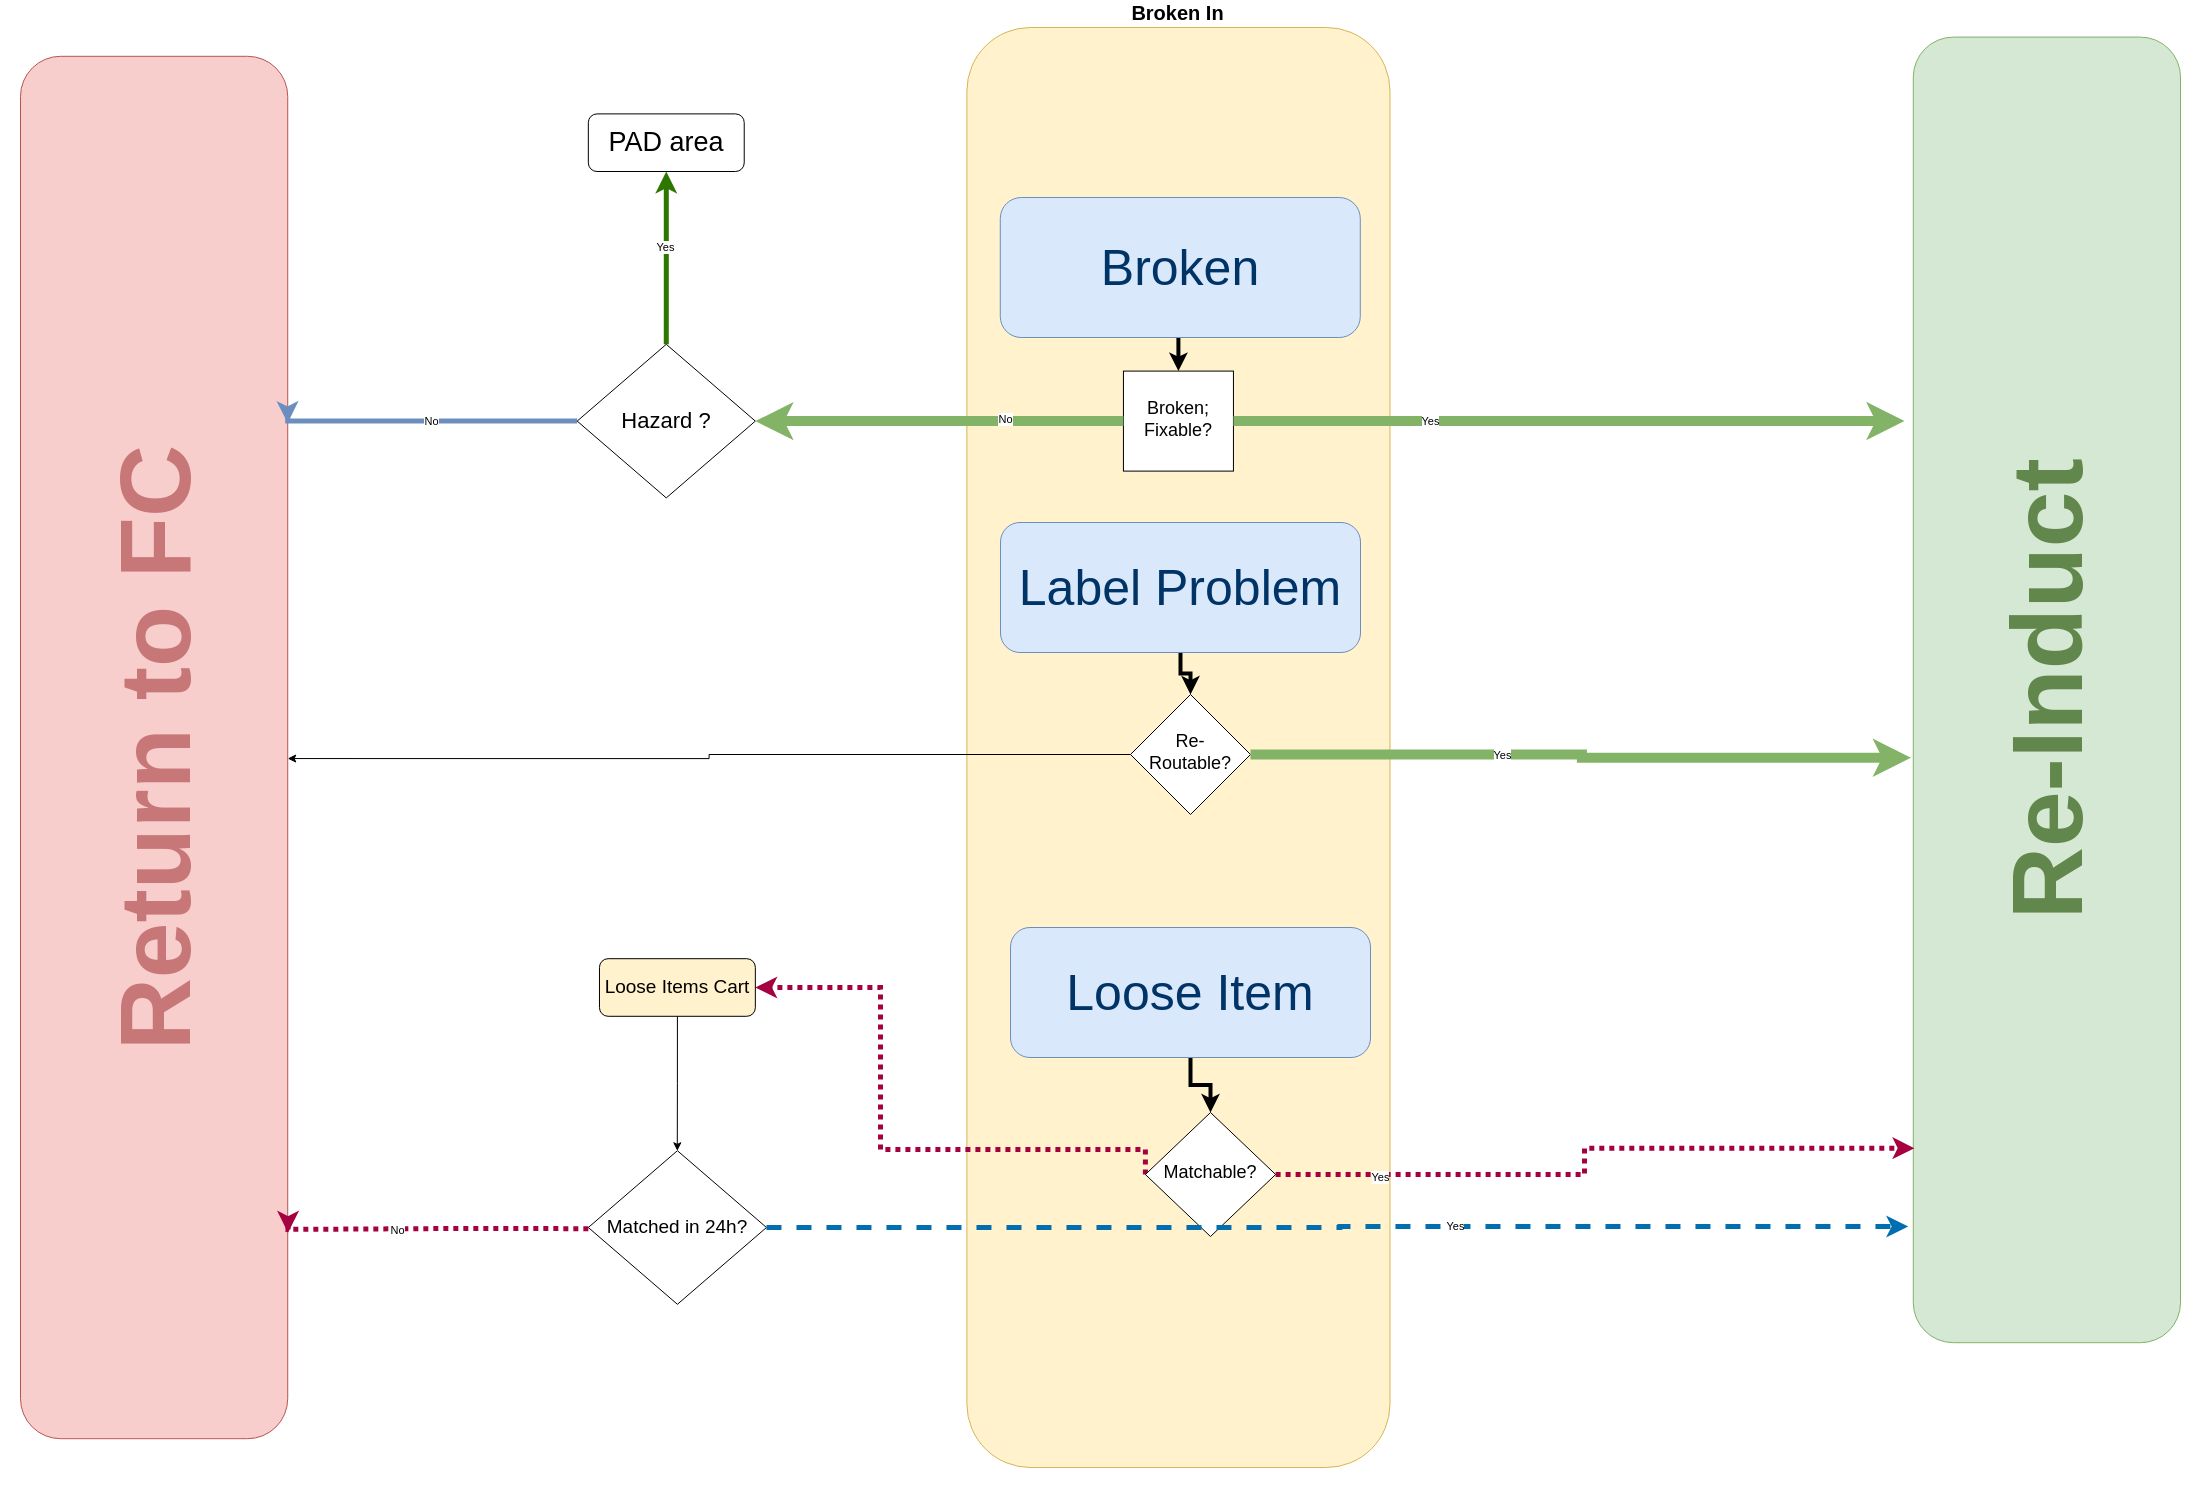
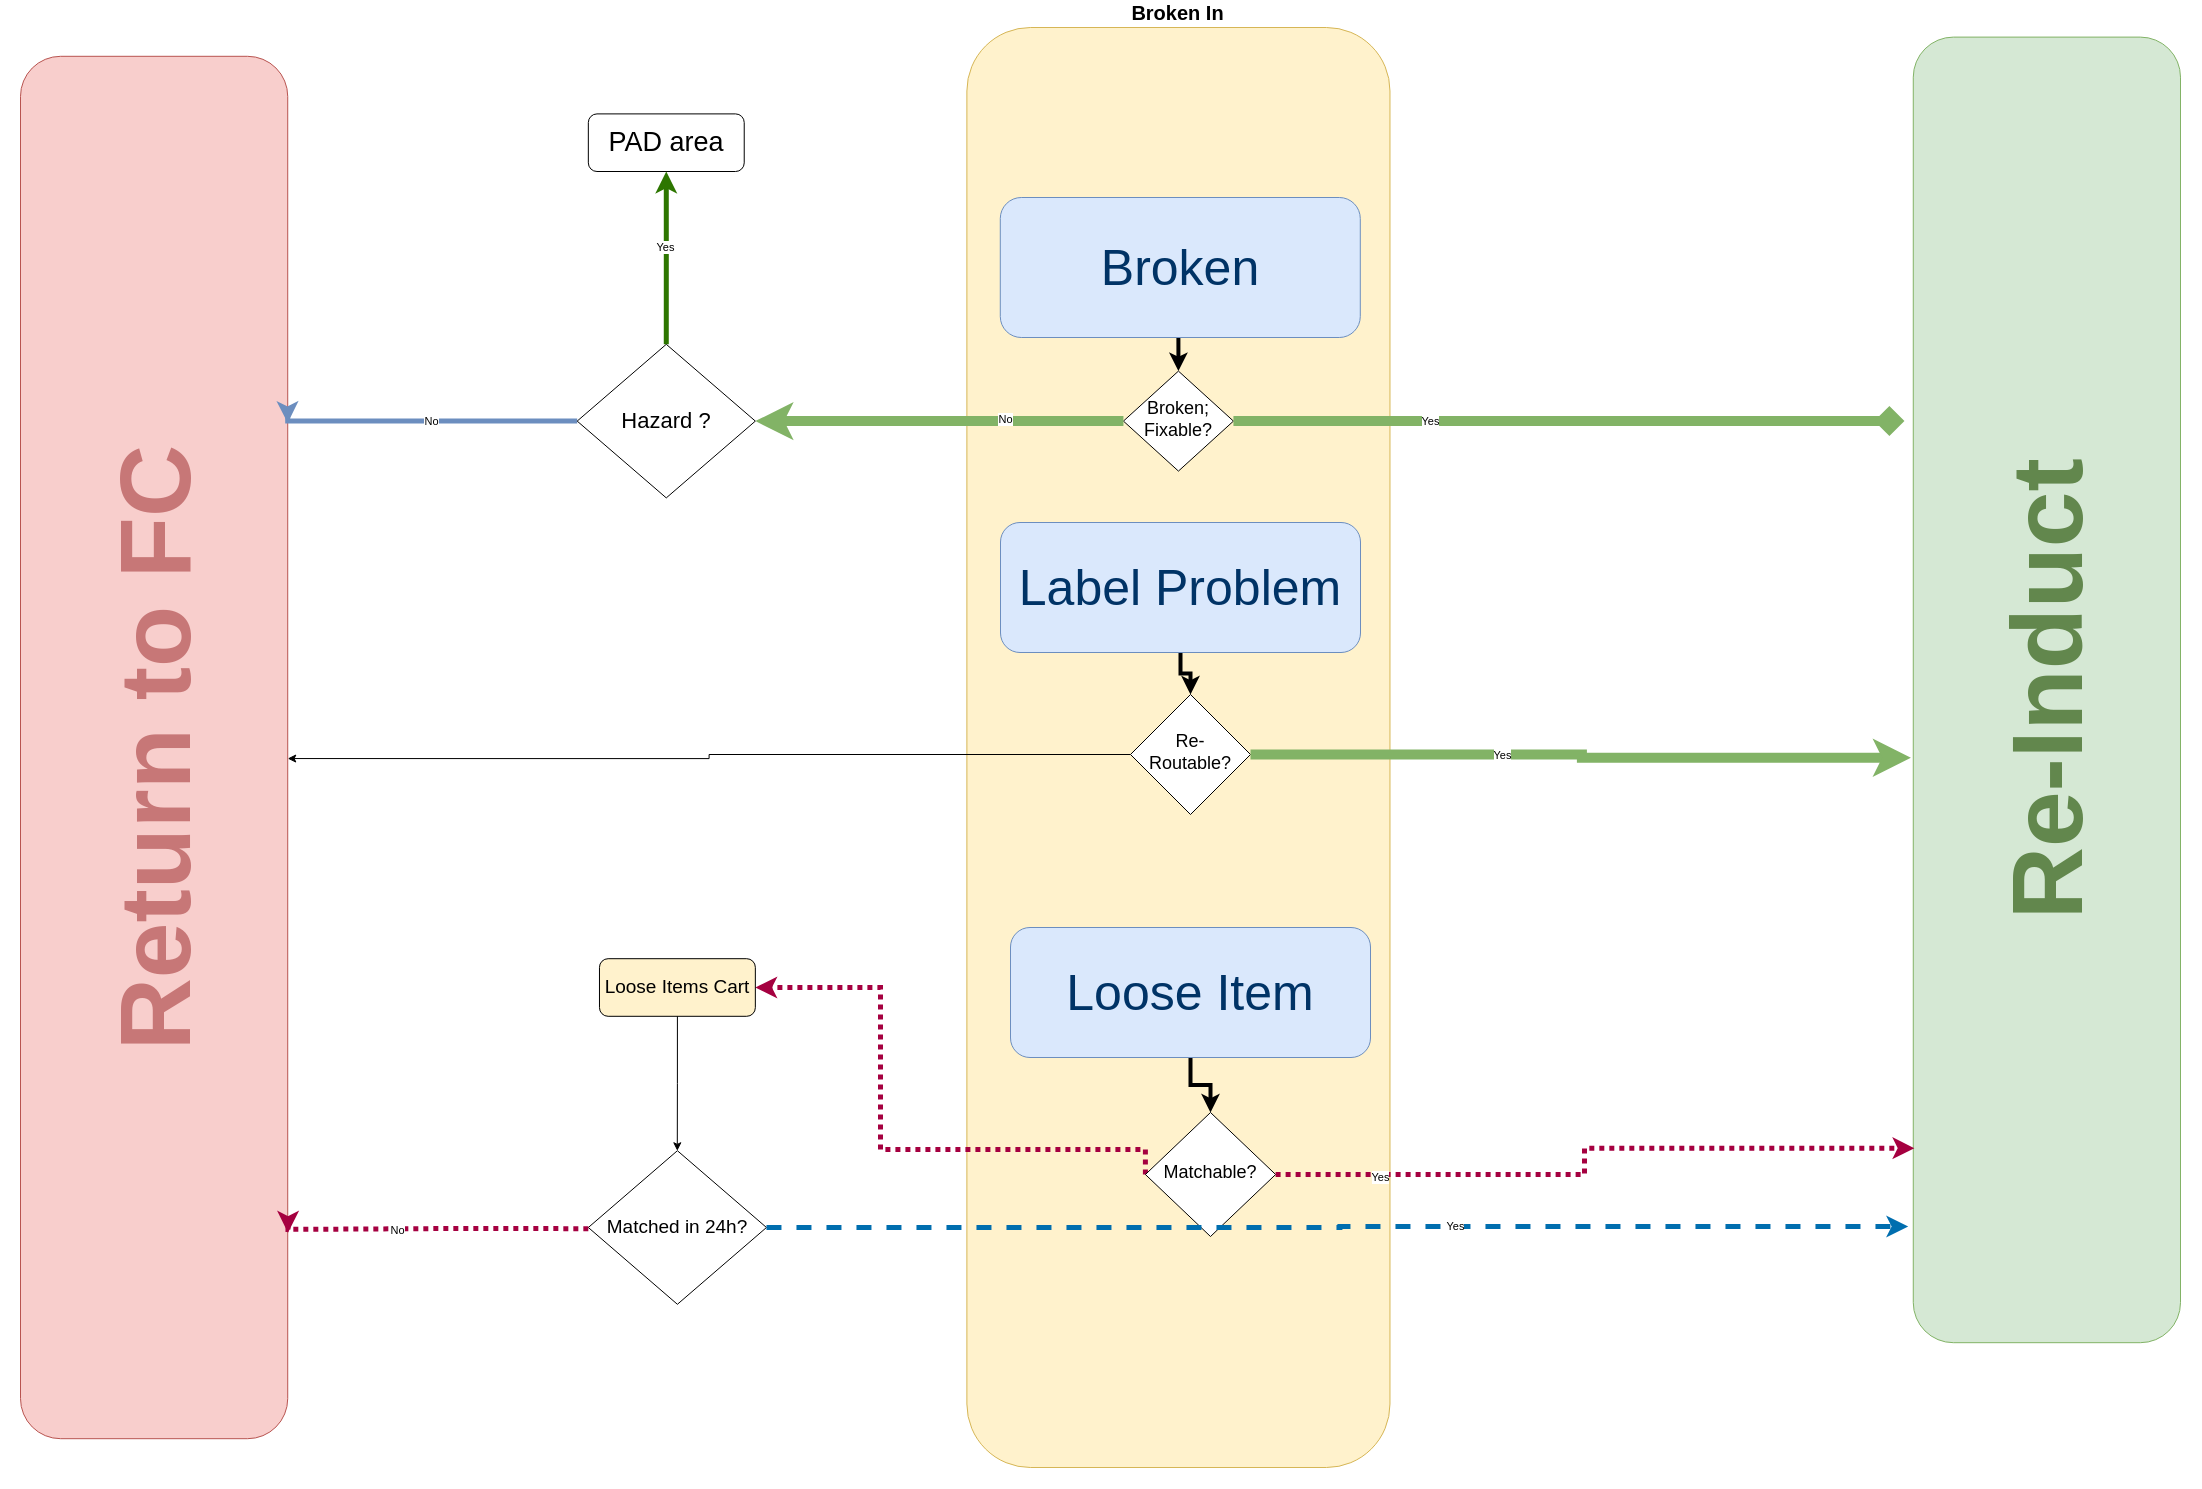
(1178, 421) -> (1178, 421)
(1233, 421) -> (1233, 421)
